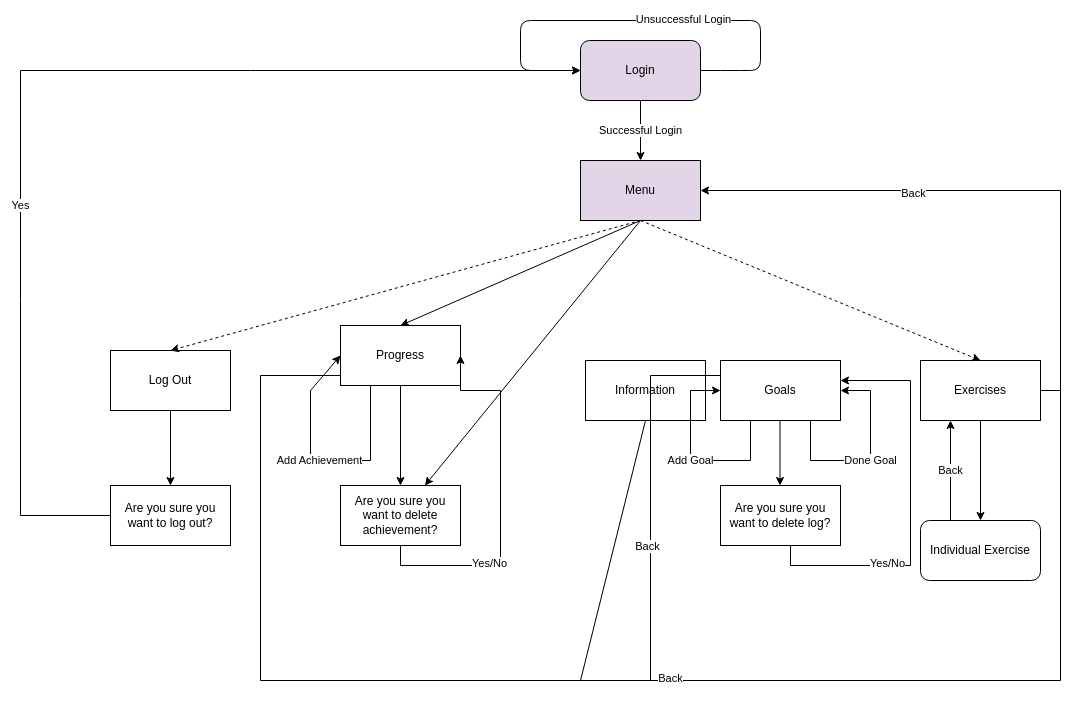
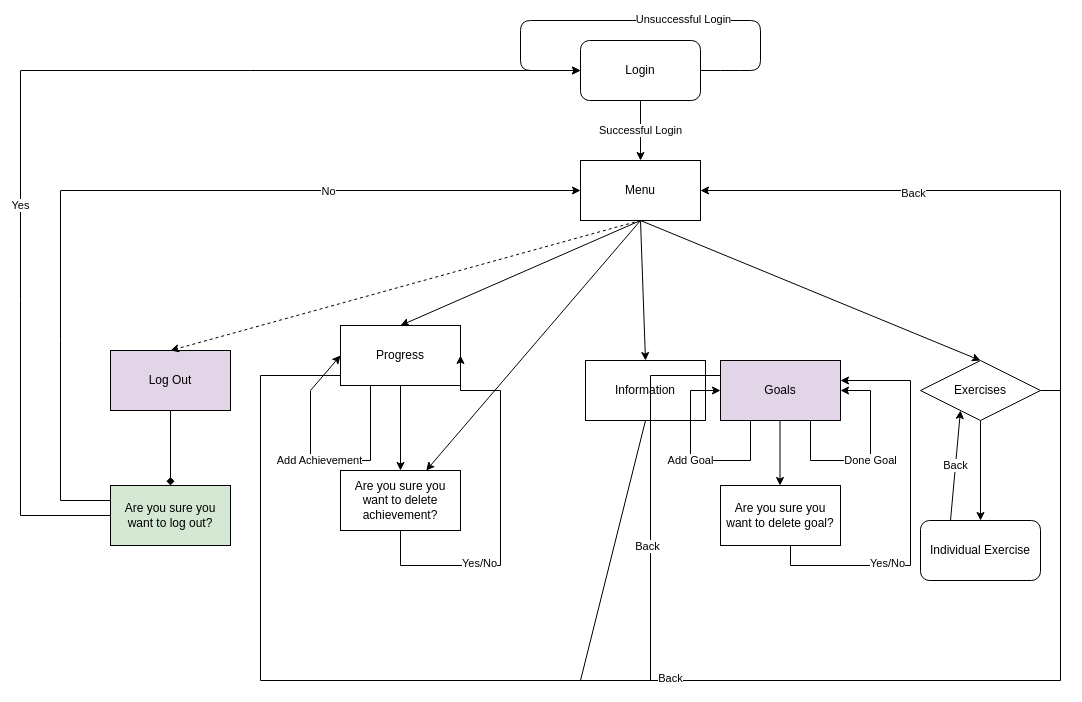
(641, 71) -> (641, 71)
none -> (137, 191)
(641, 191) -> (641, 191)
none -> (643, 288)
(808, 289) -> (808, 289)
(171, 381) -> (171, 381)
(781, 391) -> (781, 391)
(981, 391) -> (981, 391)
(171, 477) -> (171, 477)
(171, 516) -> (171, 516)
(401, 516) -> (401, 501)
(781, 516) -> (781, 516)
